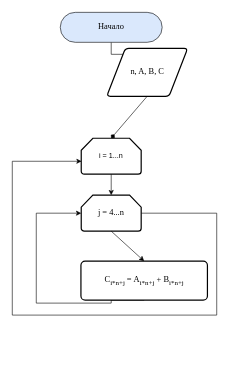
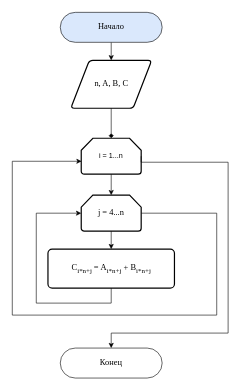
(147, 72) -> (111, 84)
(144, 281) -> (111, 269)
none -> (111, 335)
none -> (111, 363)
